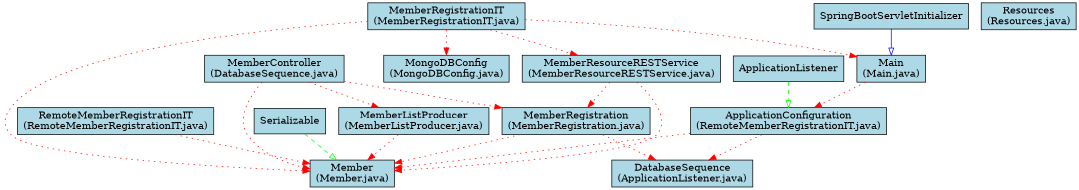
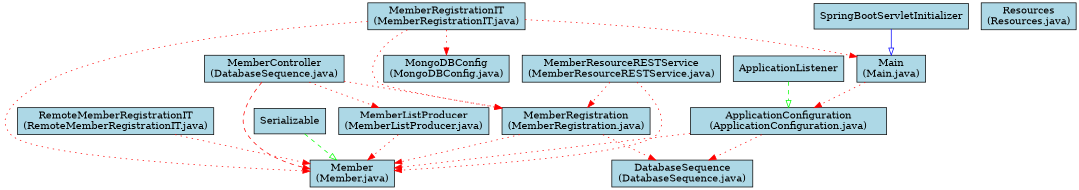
(530, 41) -> (376, 80)
(789, 121) -> (789, 121)
(250, 138) -> (250, 138)
(682, 174) -> (682, 174)
